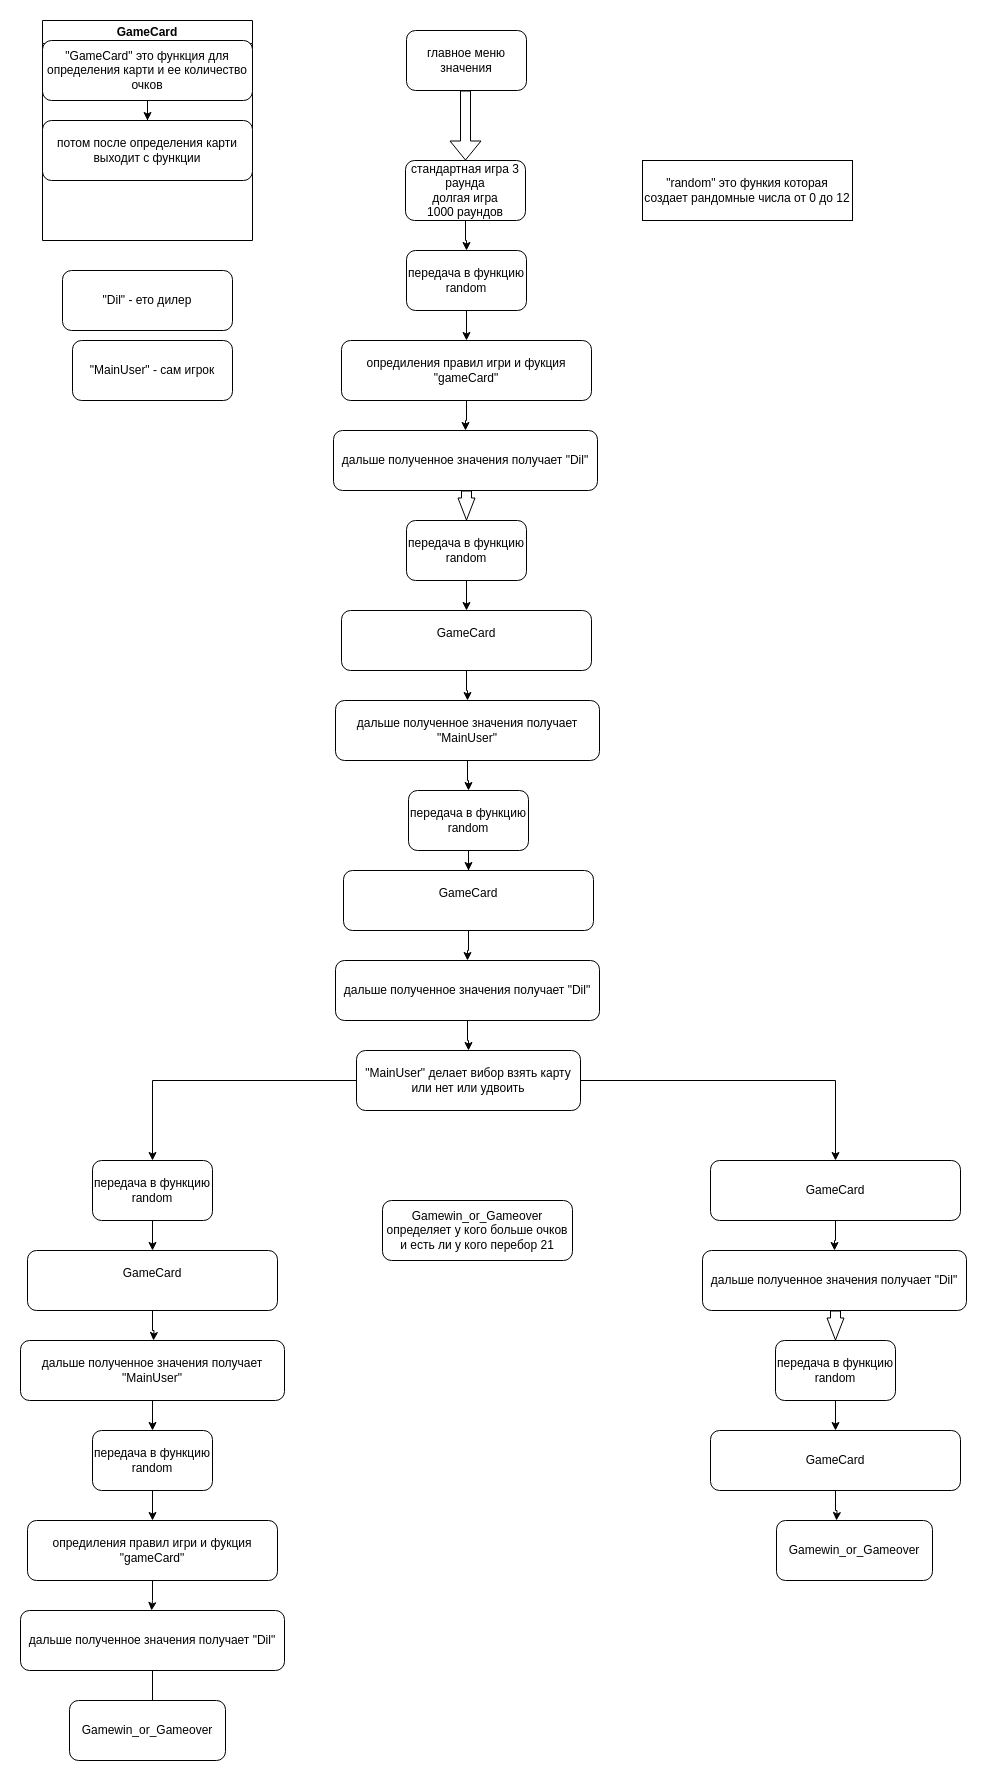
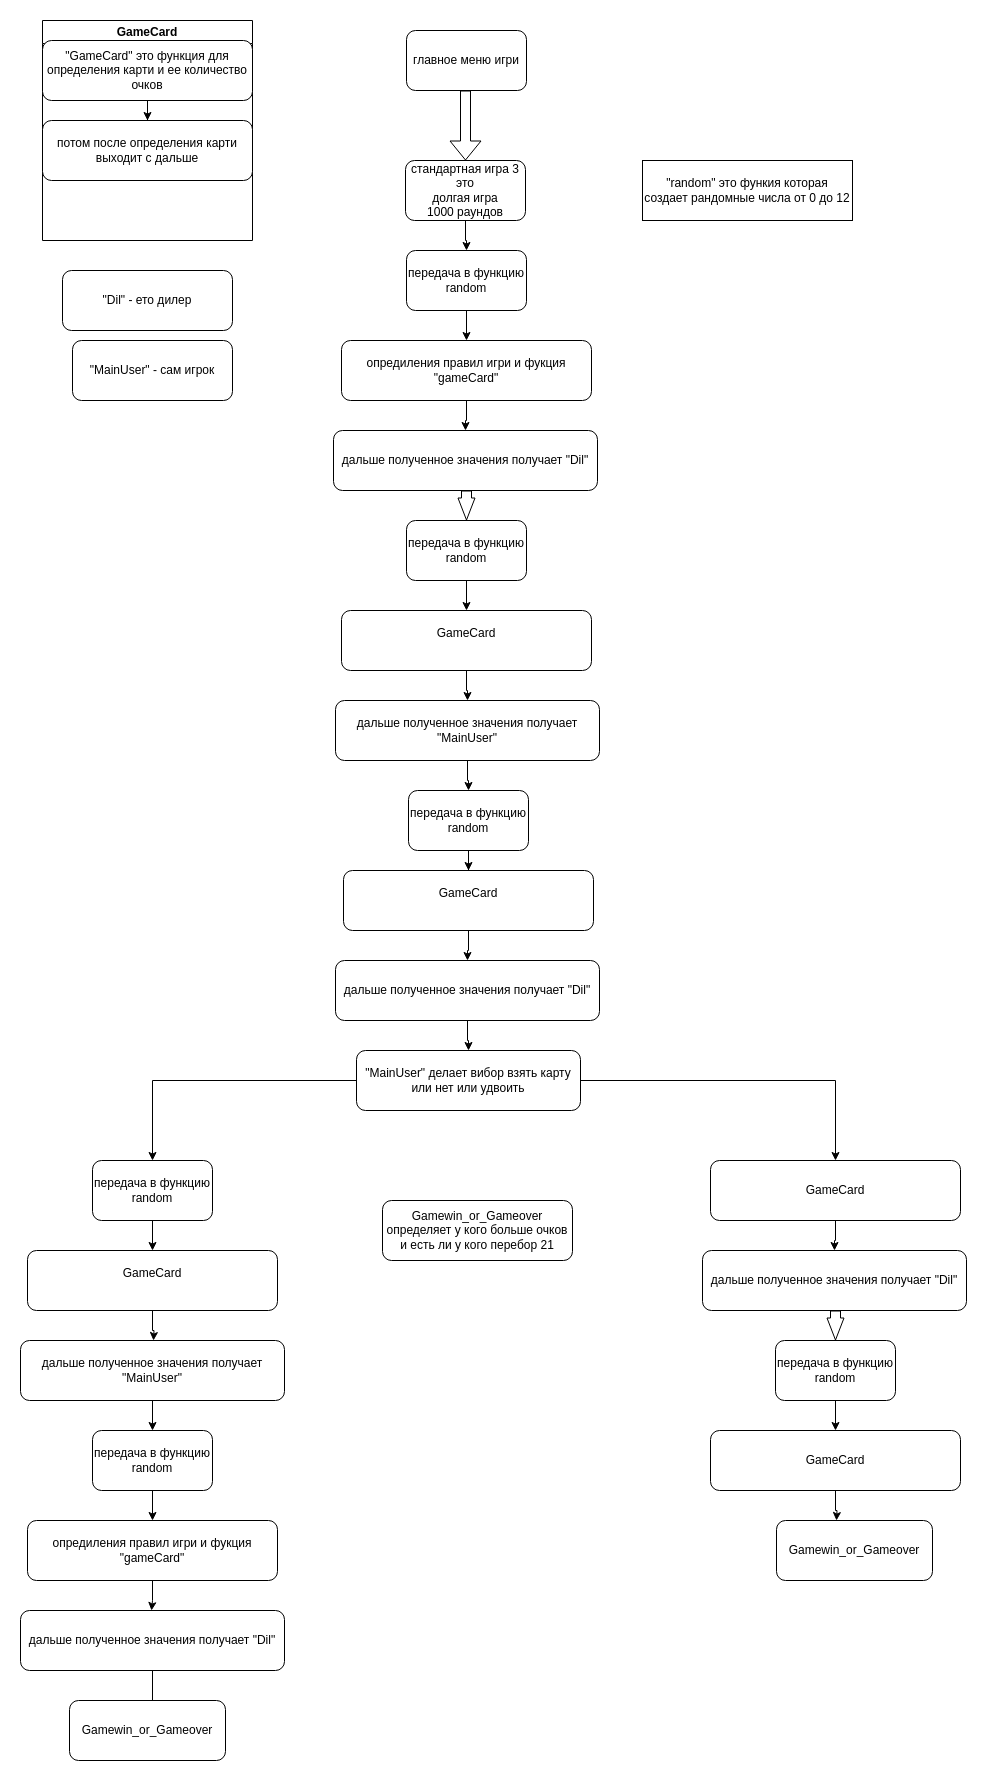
(467, 61) -> (467, 61)
(148, 151) -> (148, 151)
(466, 191) -> (466, 191)
